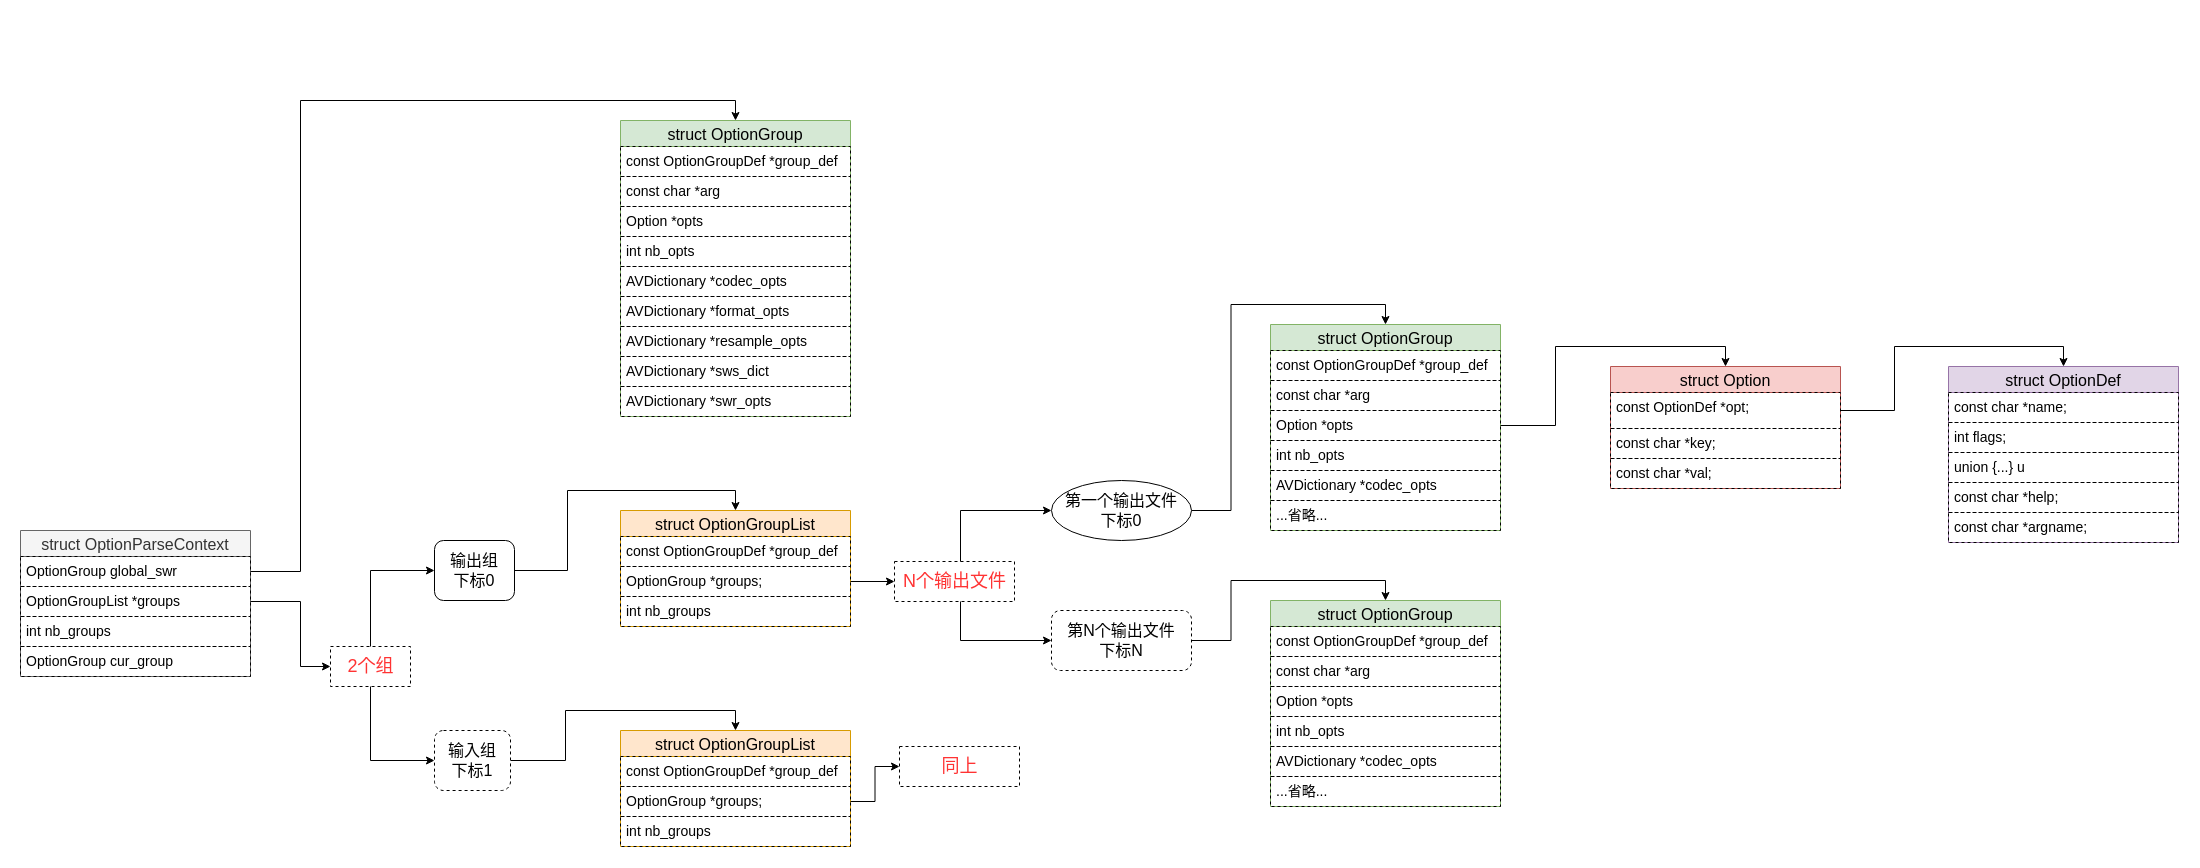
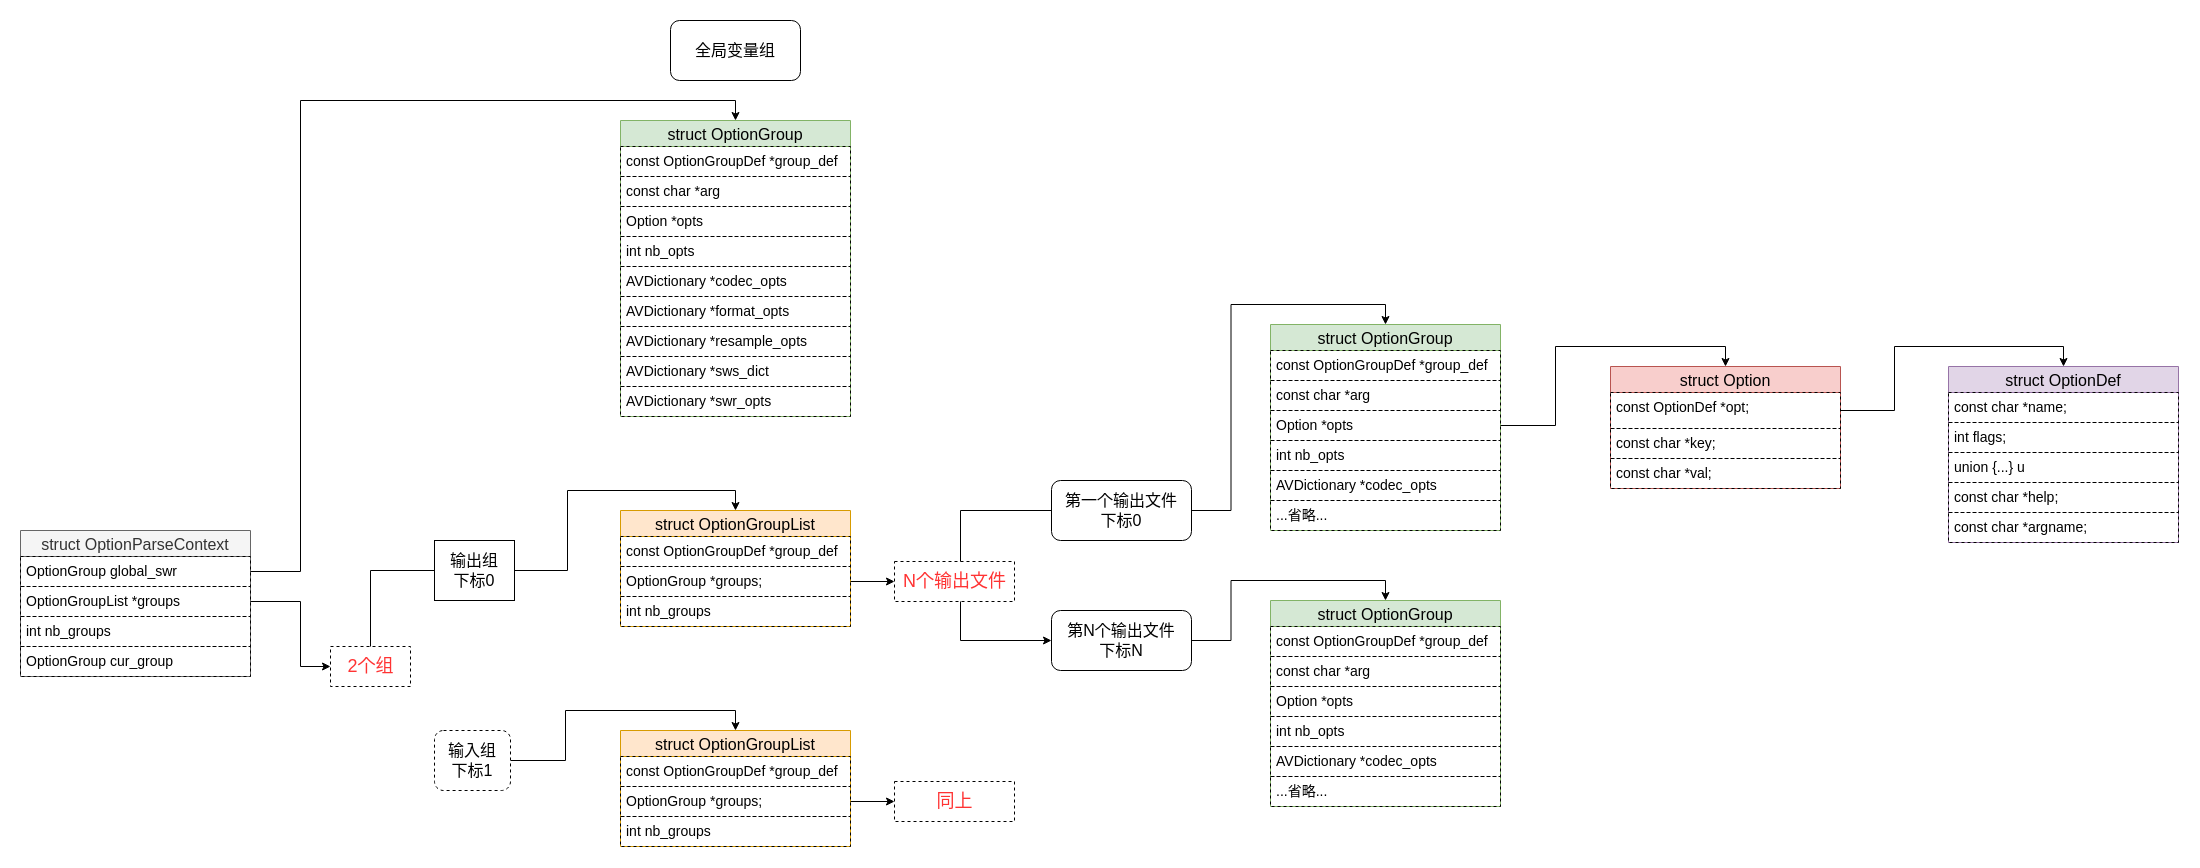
none -> (736, 51)
(1043, 511) -> (1046, 511)
(1122, 511) -> (1122, 511)
(426, 571) -> (429, 571)
(475, 571) -> (475, 571)
(1122, 641) -> (1122, 641)
(371, 752) -> none
(960, 767) -> (955, 802)
